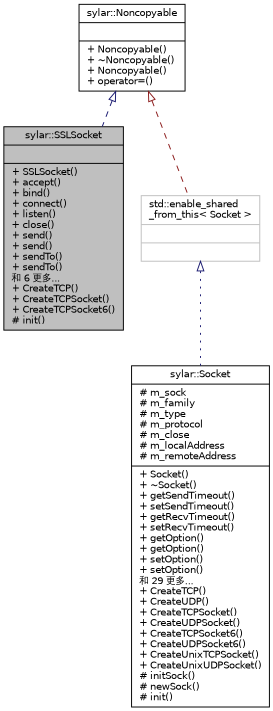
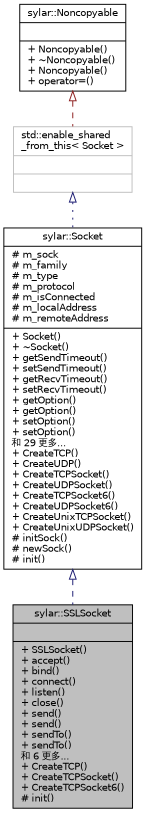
(107, 114) -> (73, 592)
(164, 435) -> (53, 297)
